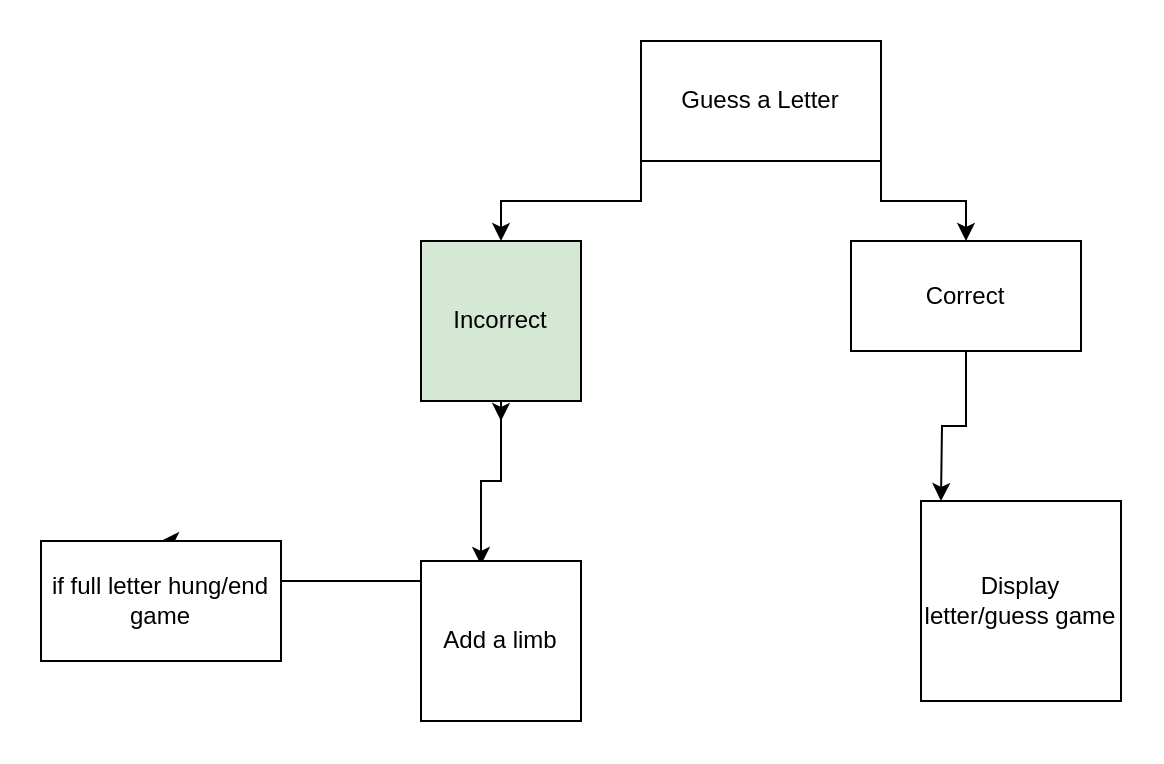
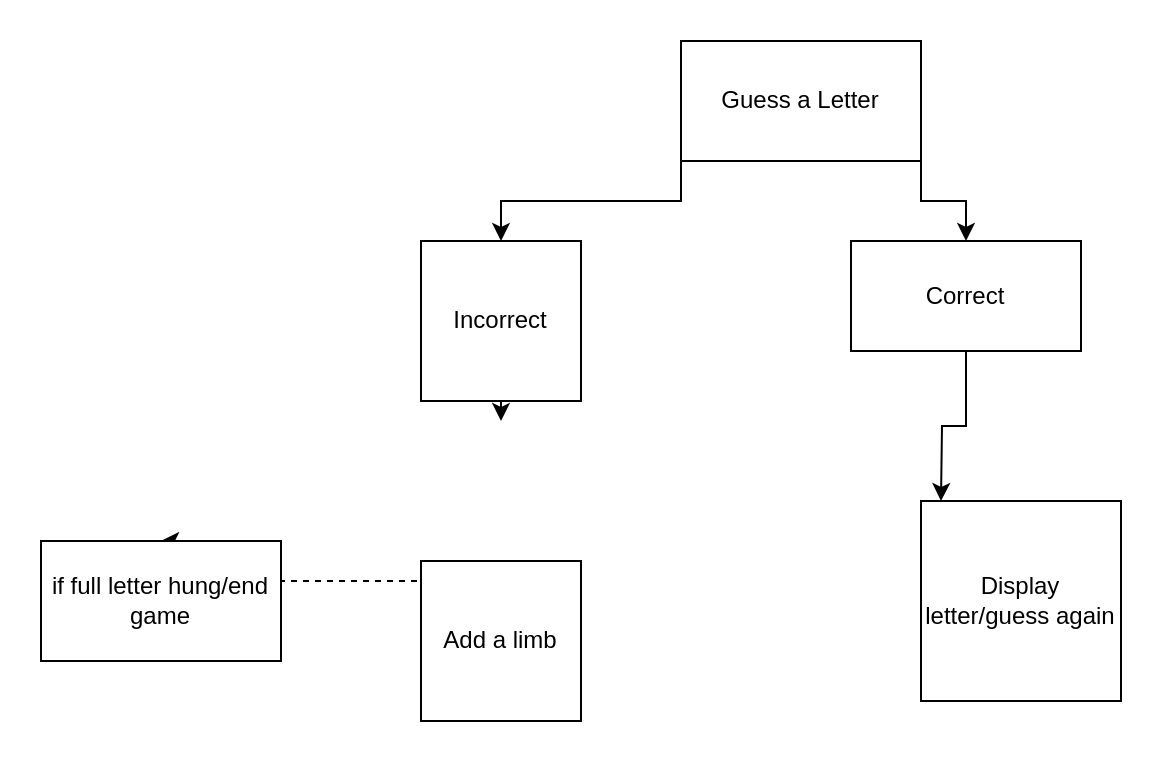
(761, 101) -> (801, 101)
(501, 321) -> (501, 321)
(487, 481) -> none
(352, 581) -> (352, 581)
(1021, 601) -> (1021, 601)
